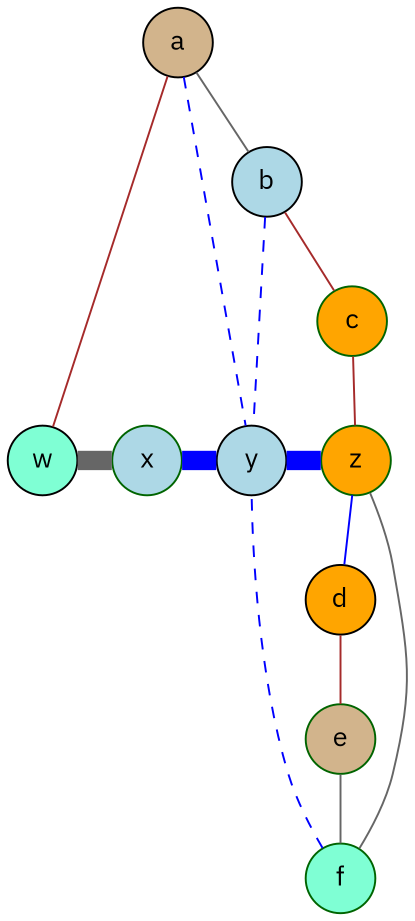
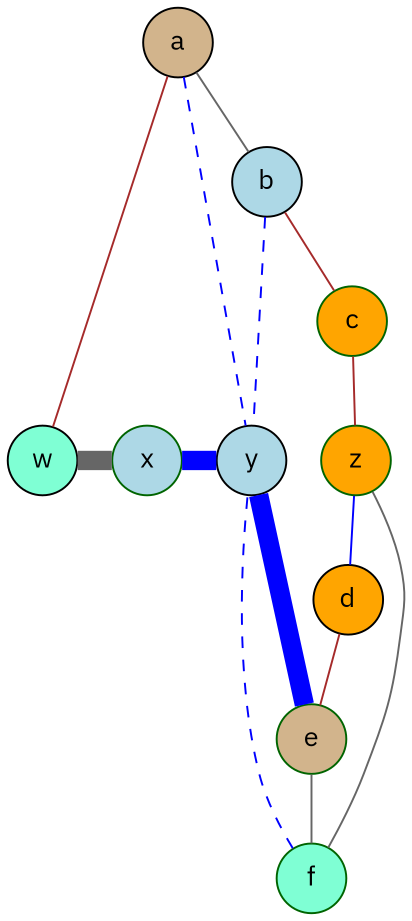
(304, 460) -> (282, 600)
